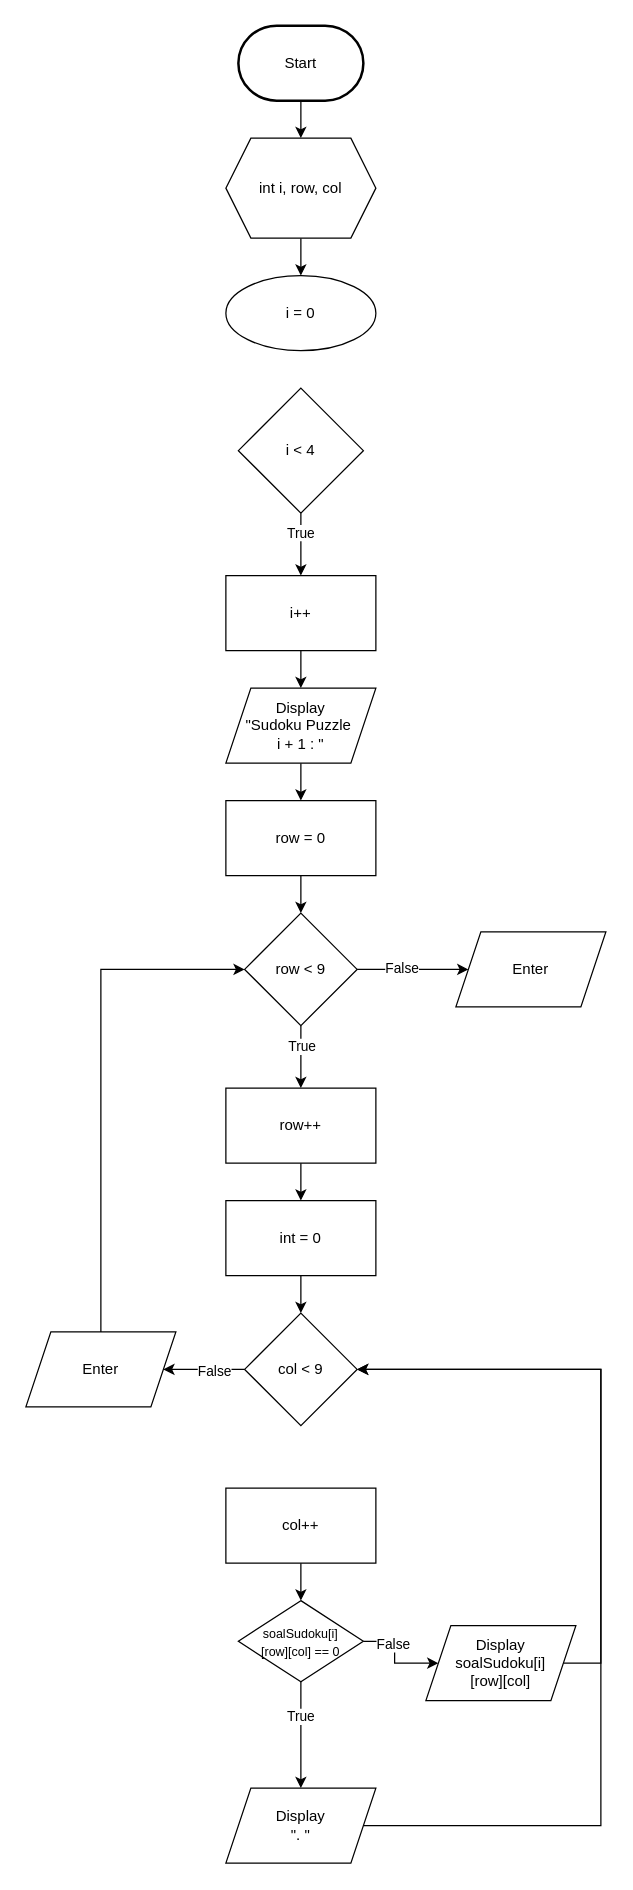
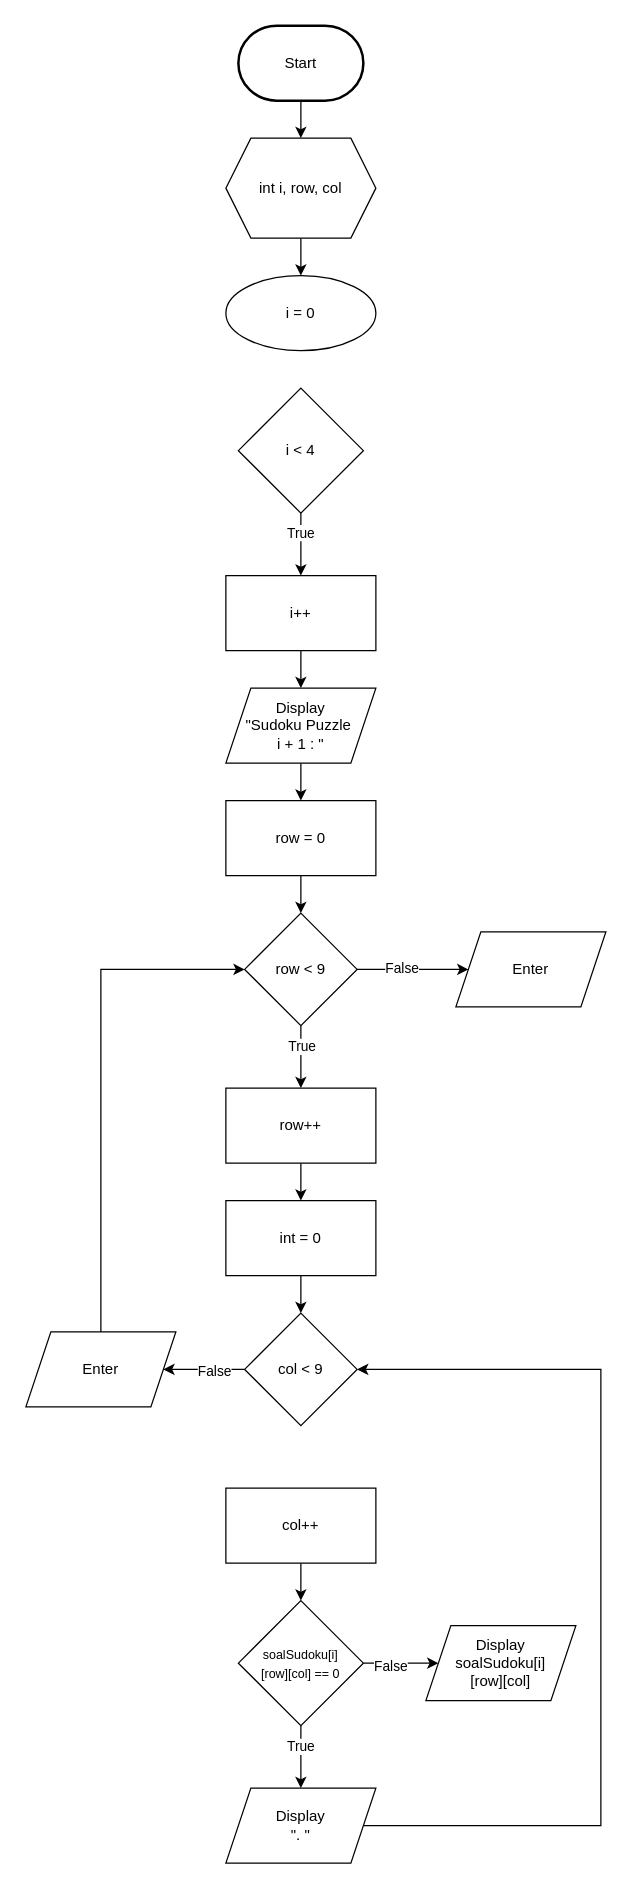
(301, 1641) -> (301, 1663)
(579, 1663) -> none
